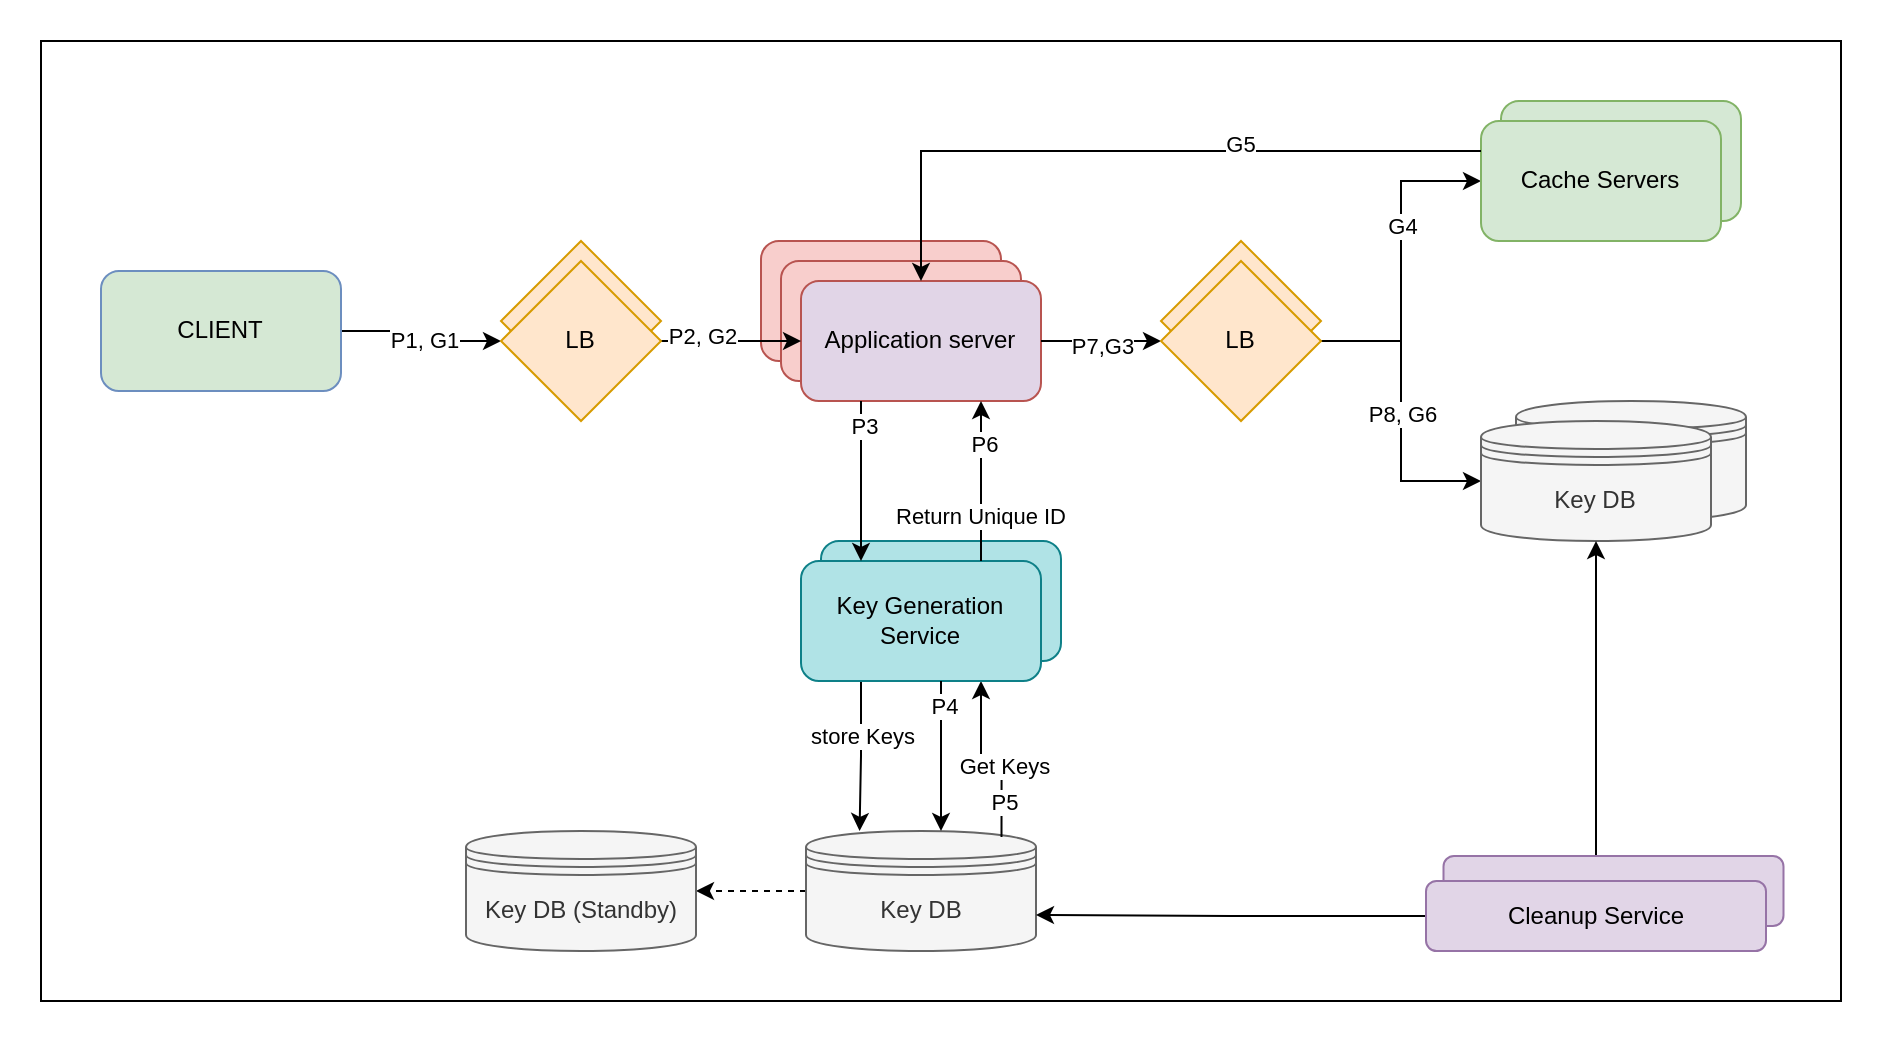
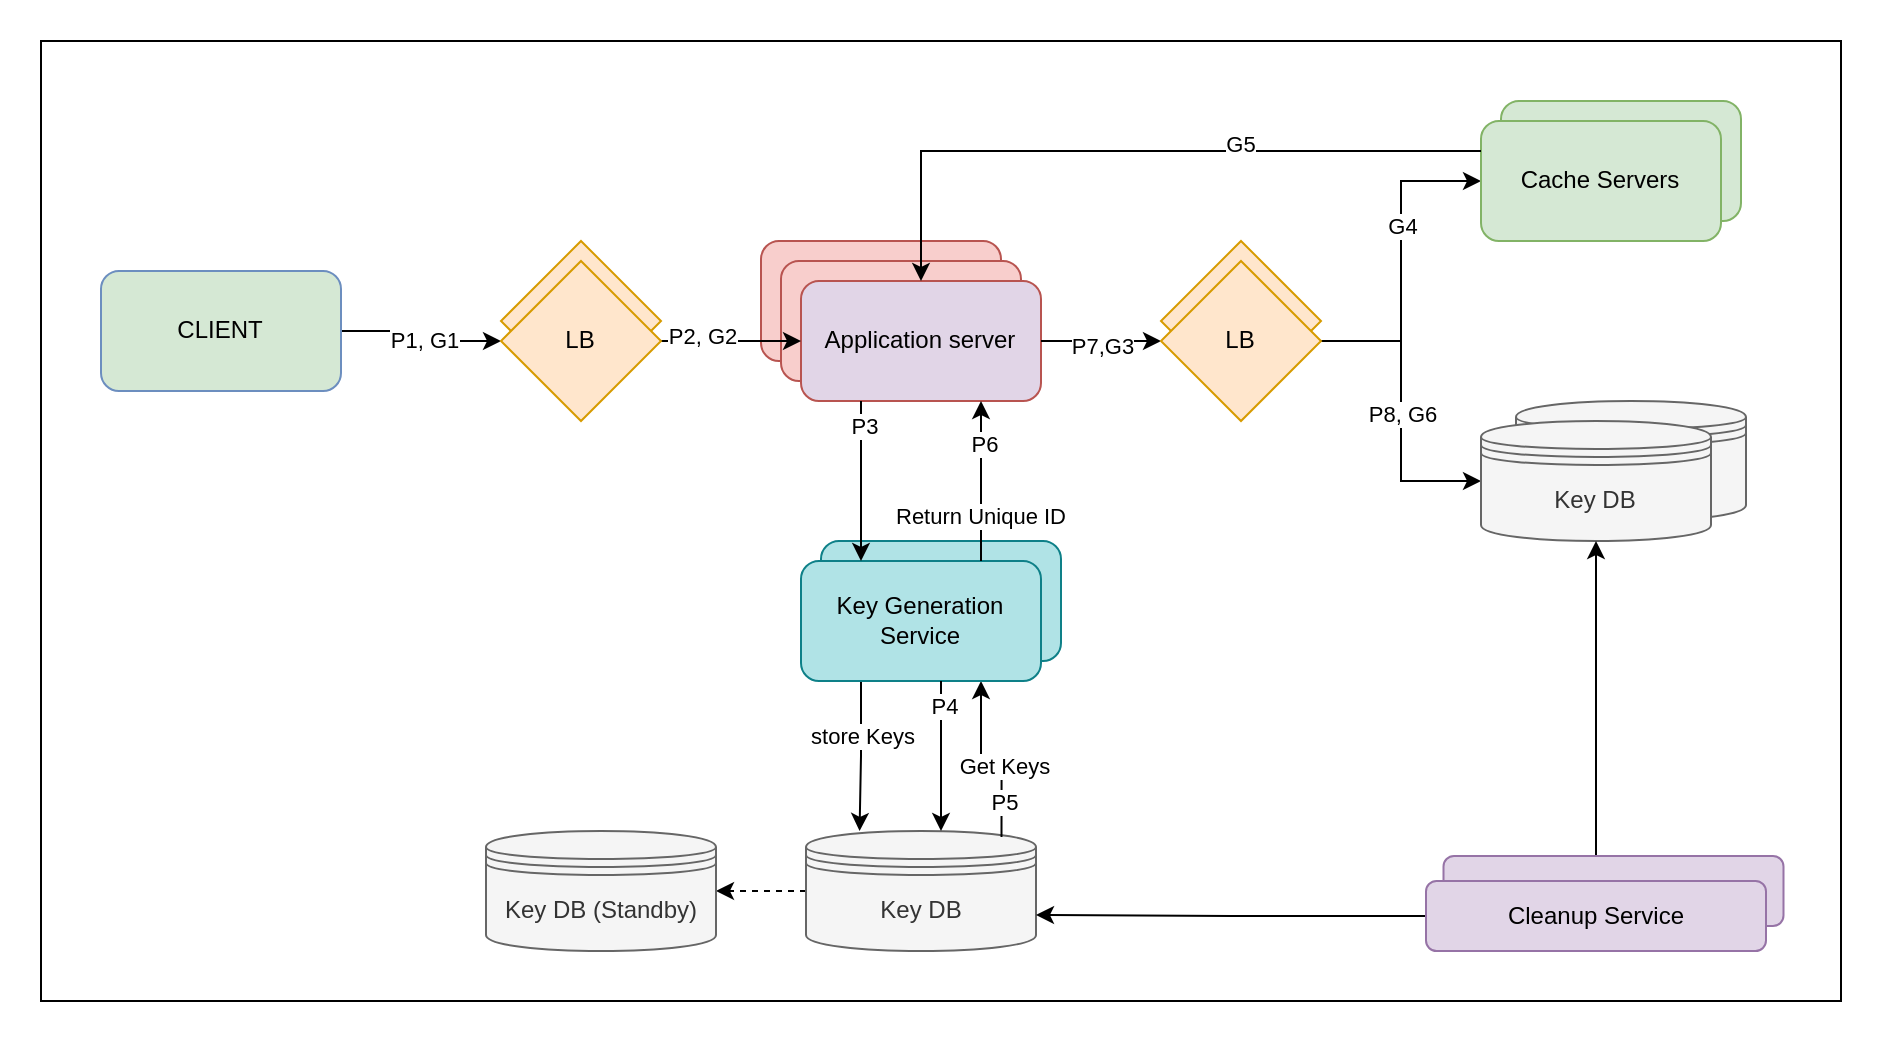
(581, 891) -> (601, 891)
